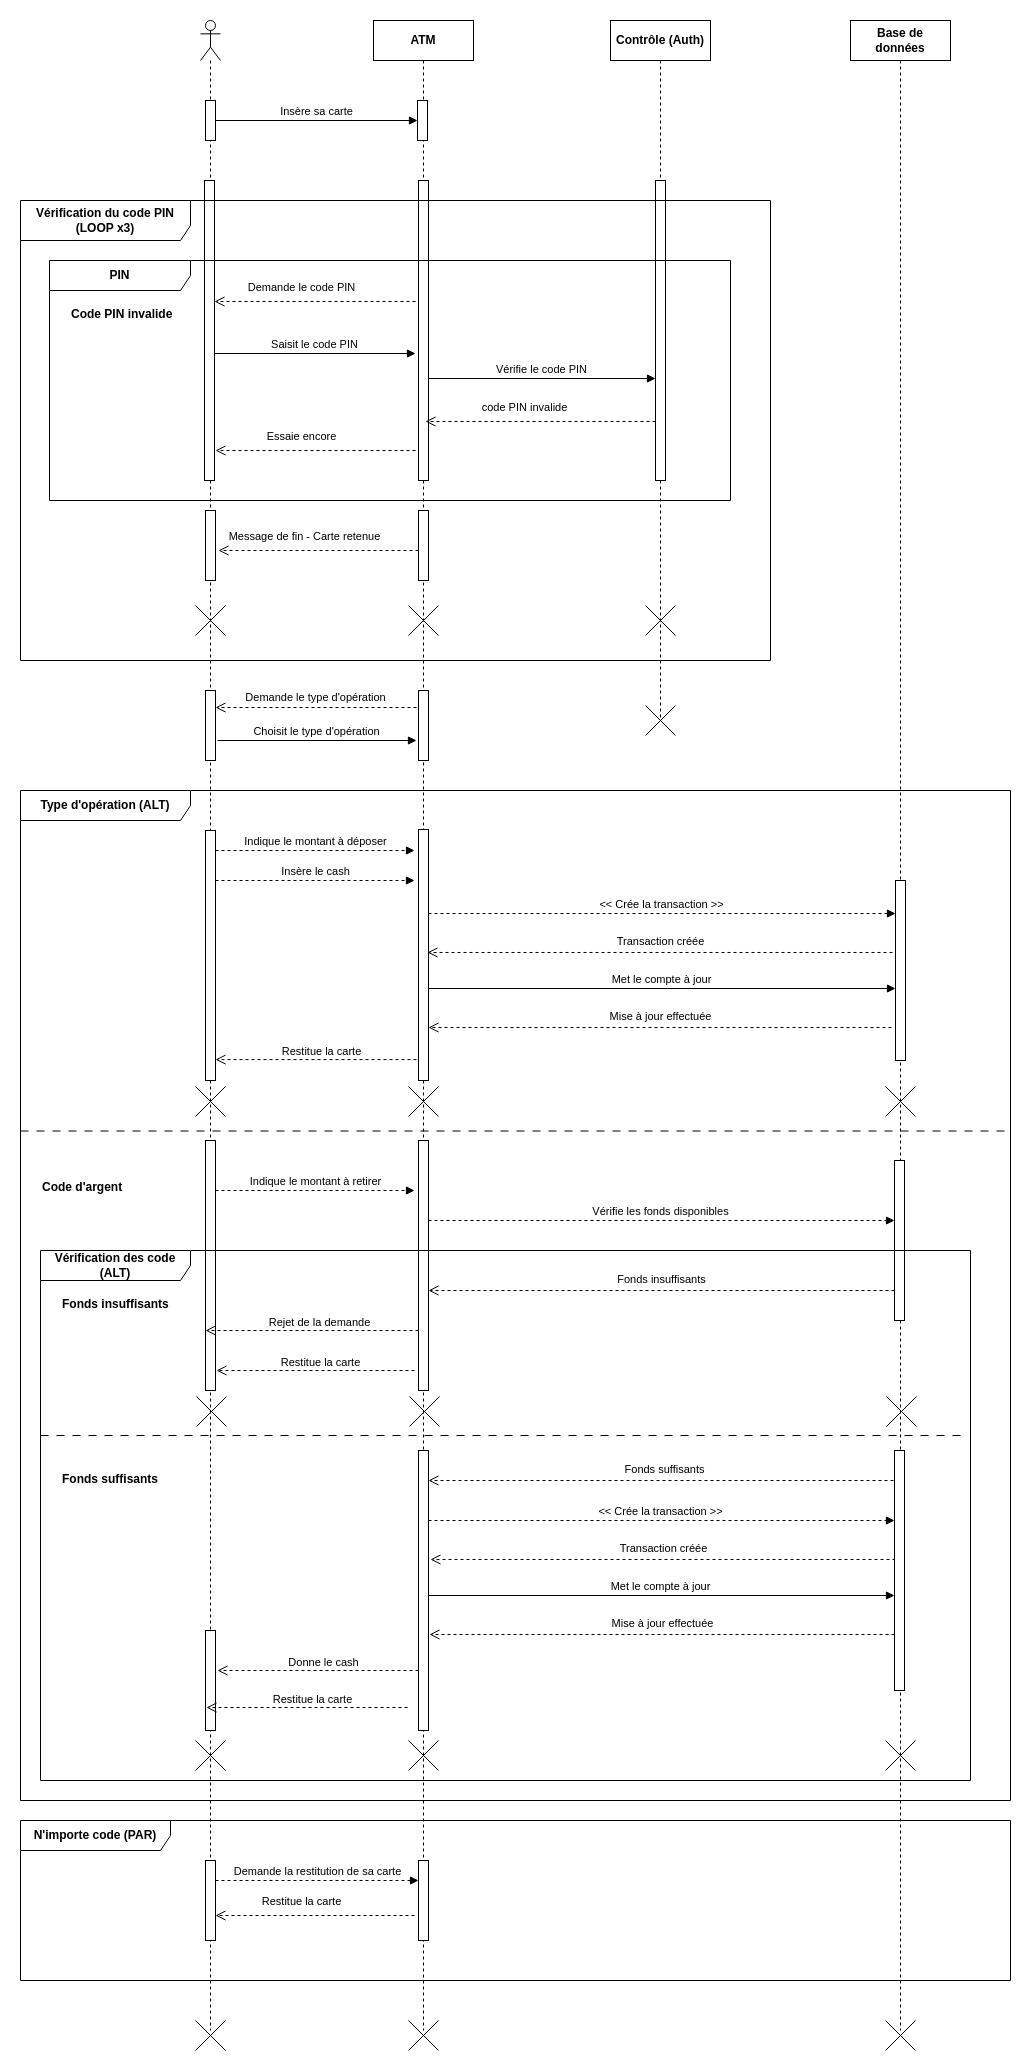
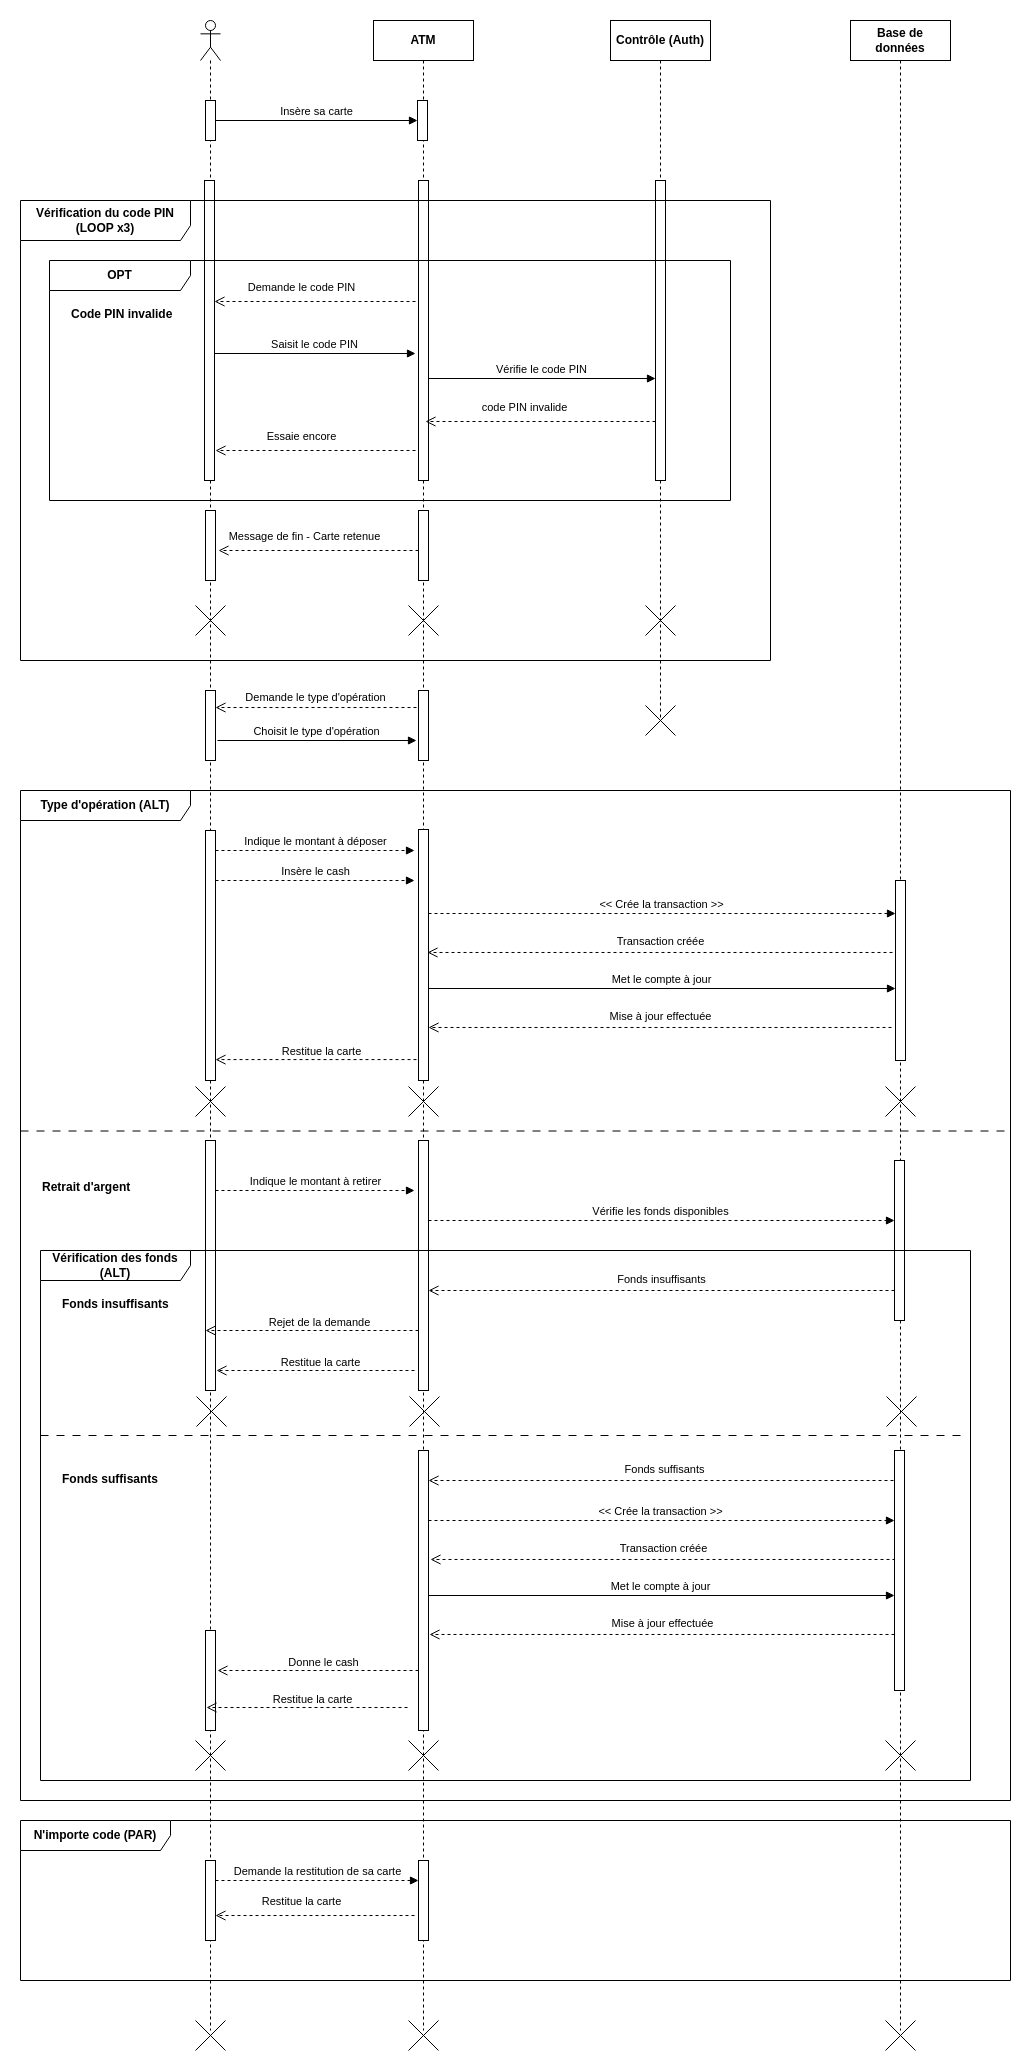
(120, 276) -> (120, 276)
(83, 1188) -> (92, 1188)
(116, 1266) -> (116, 1266)
